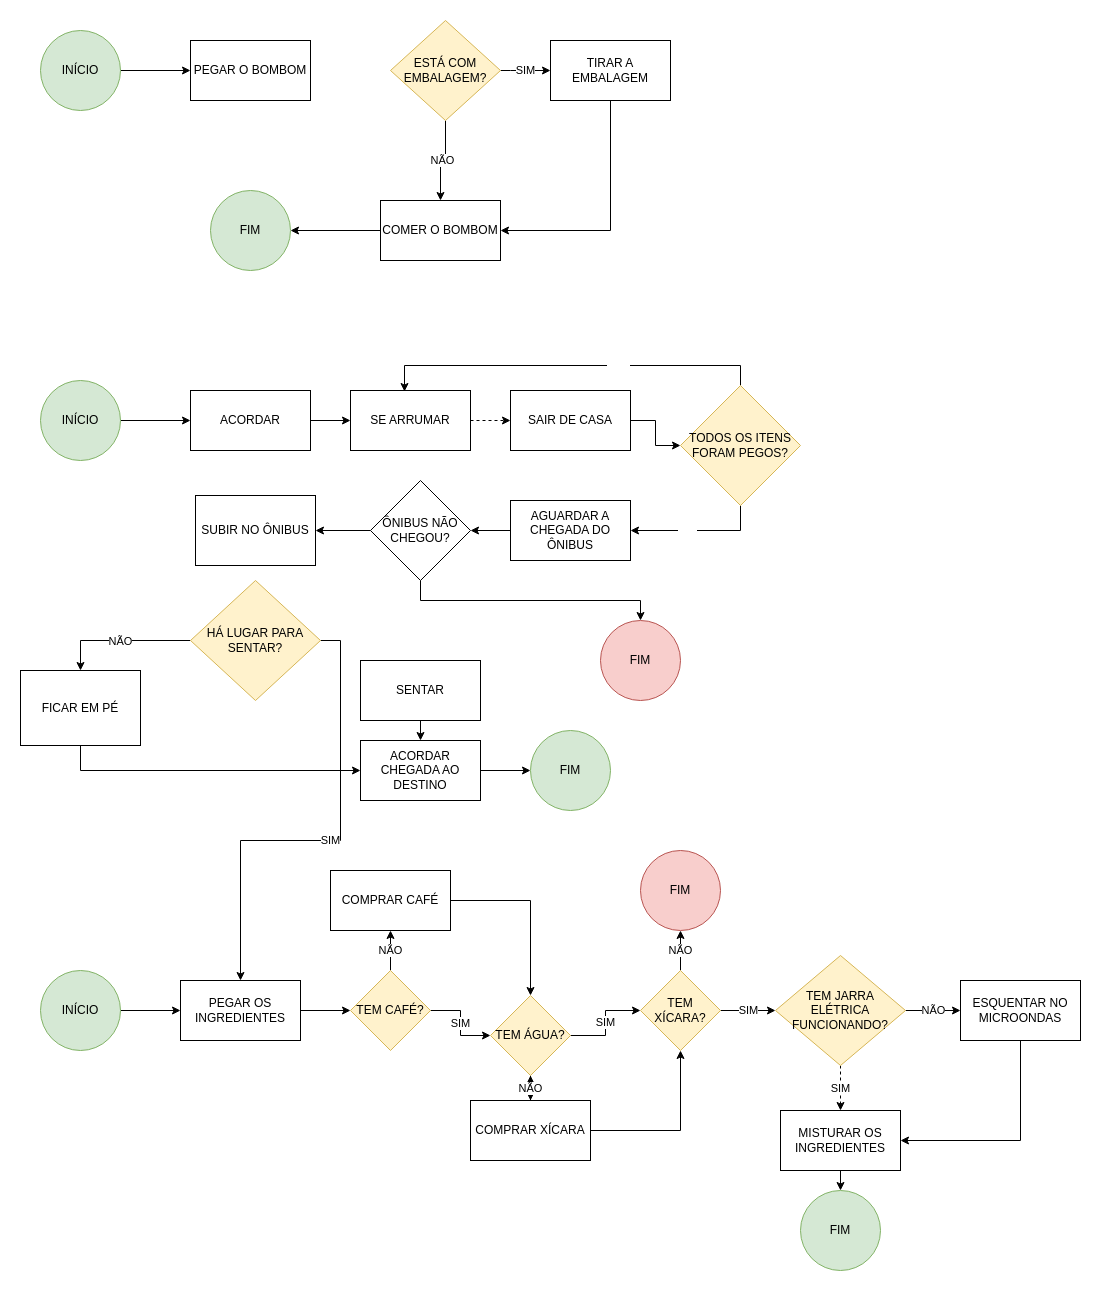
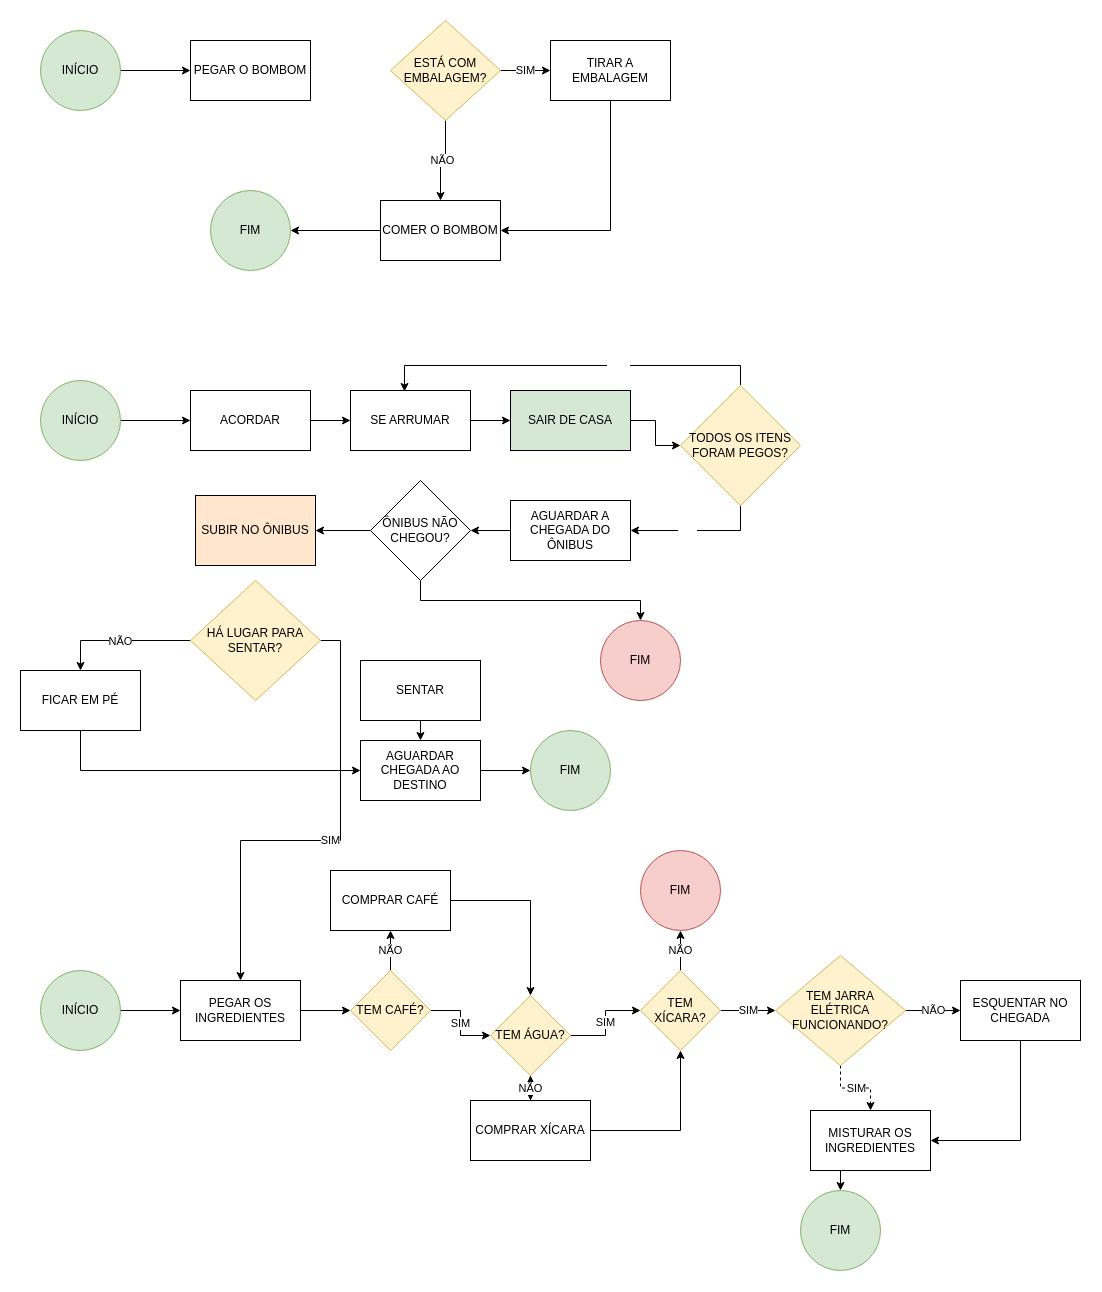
(487, 421) -> (487, 421)
(571, 421) -> (571, 421)
(256, 531) -> (256, 531)
(81, 708) -> (81, 701)
(421, 771) -> (421, 771)
(1021, 1011) -> (1021, 1011)
(841, 1141) -> (871, 1141)
